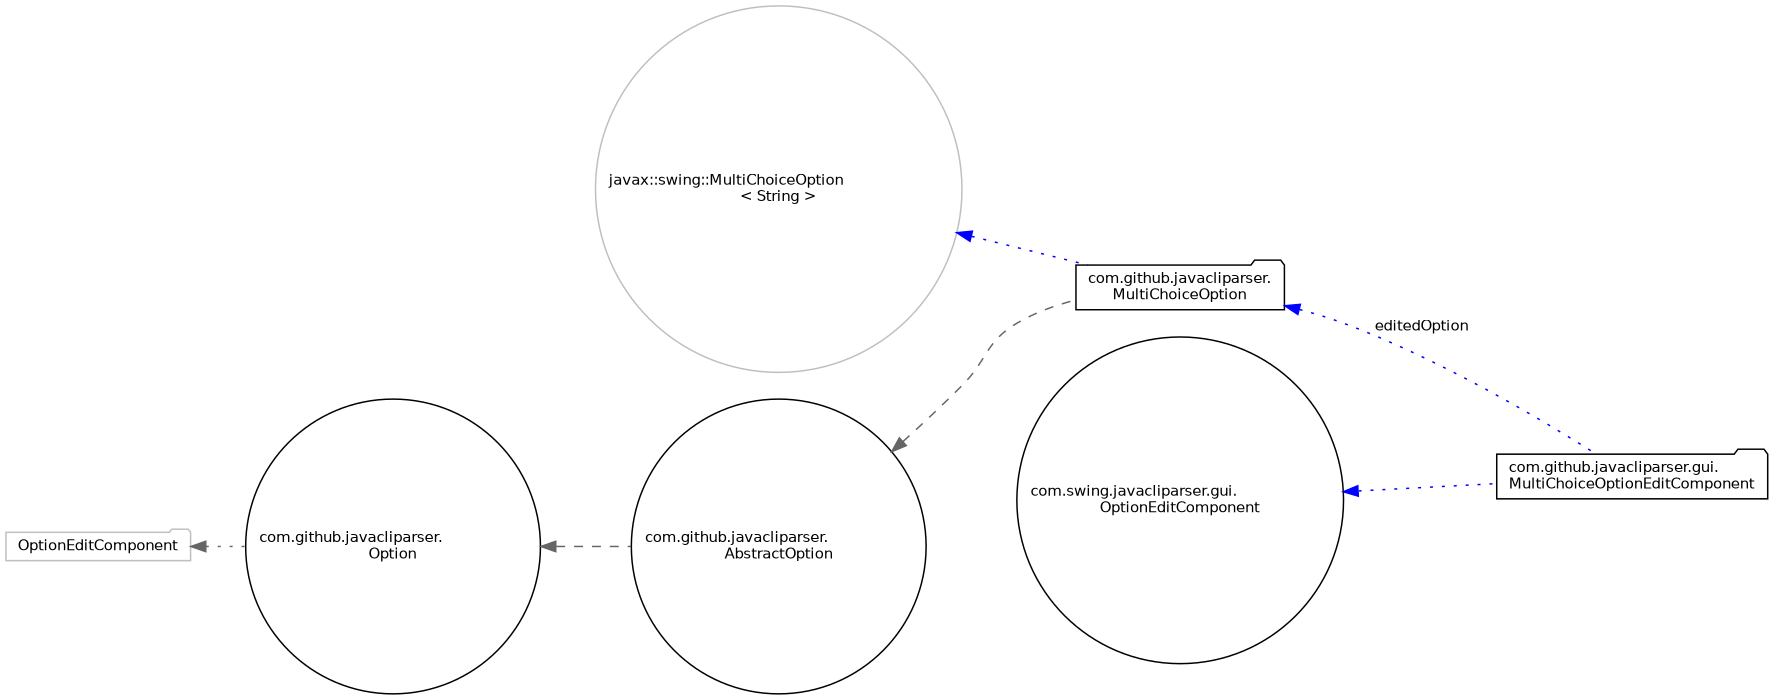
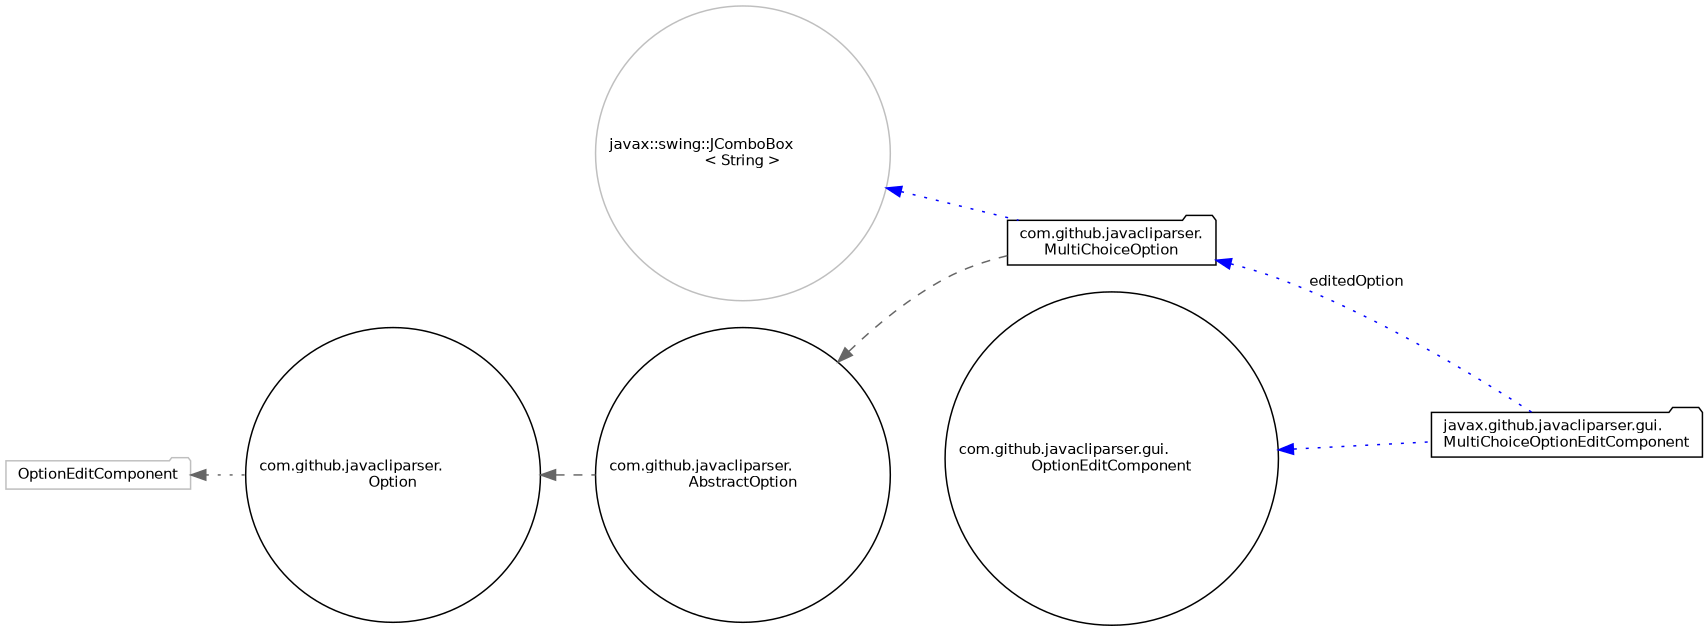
(779, 189) -> (743, 153)
(1632, 477) -> (1567, 435)
(1180, 500) -> (1112, 459)
